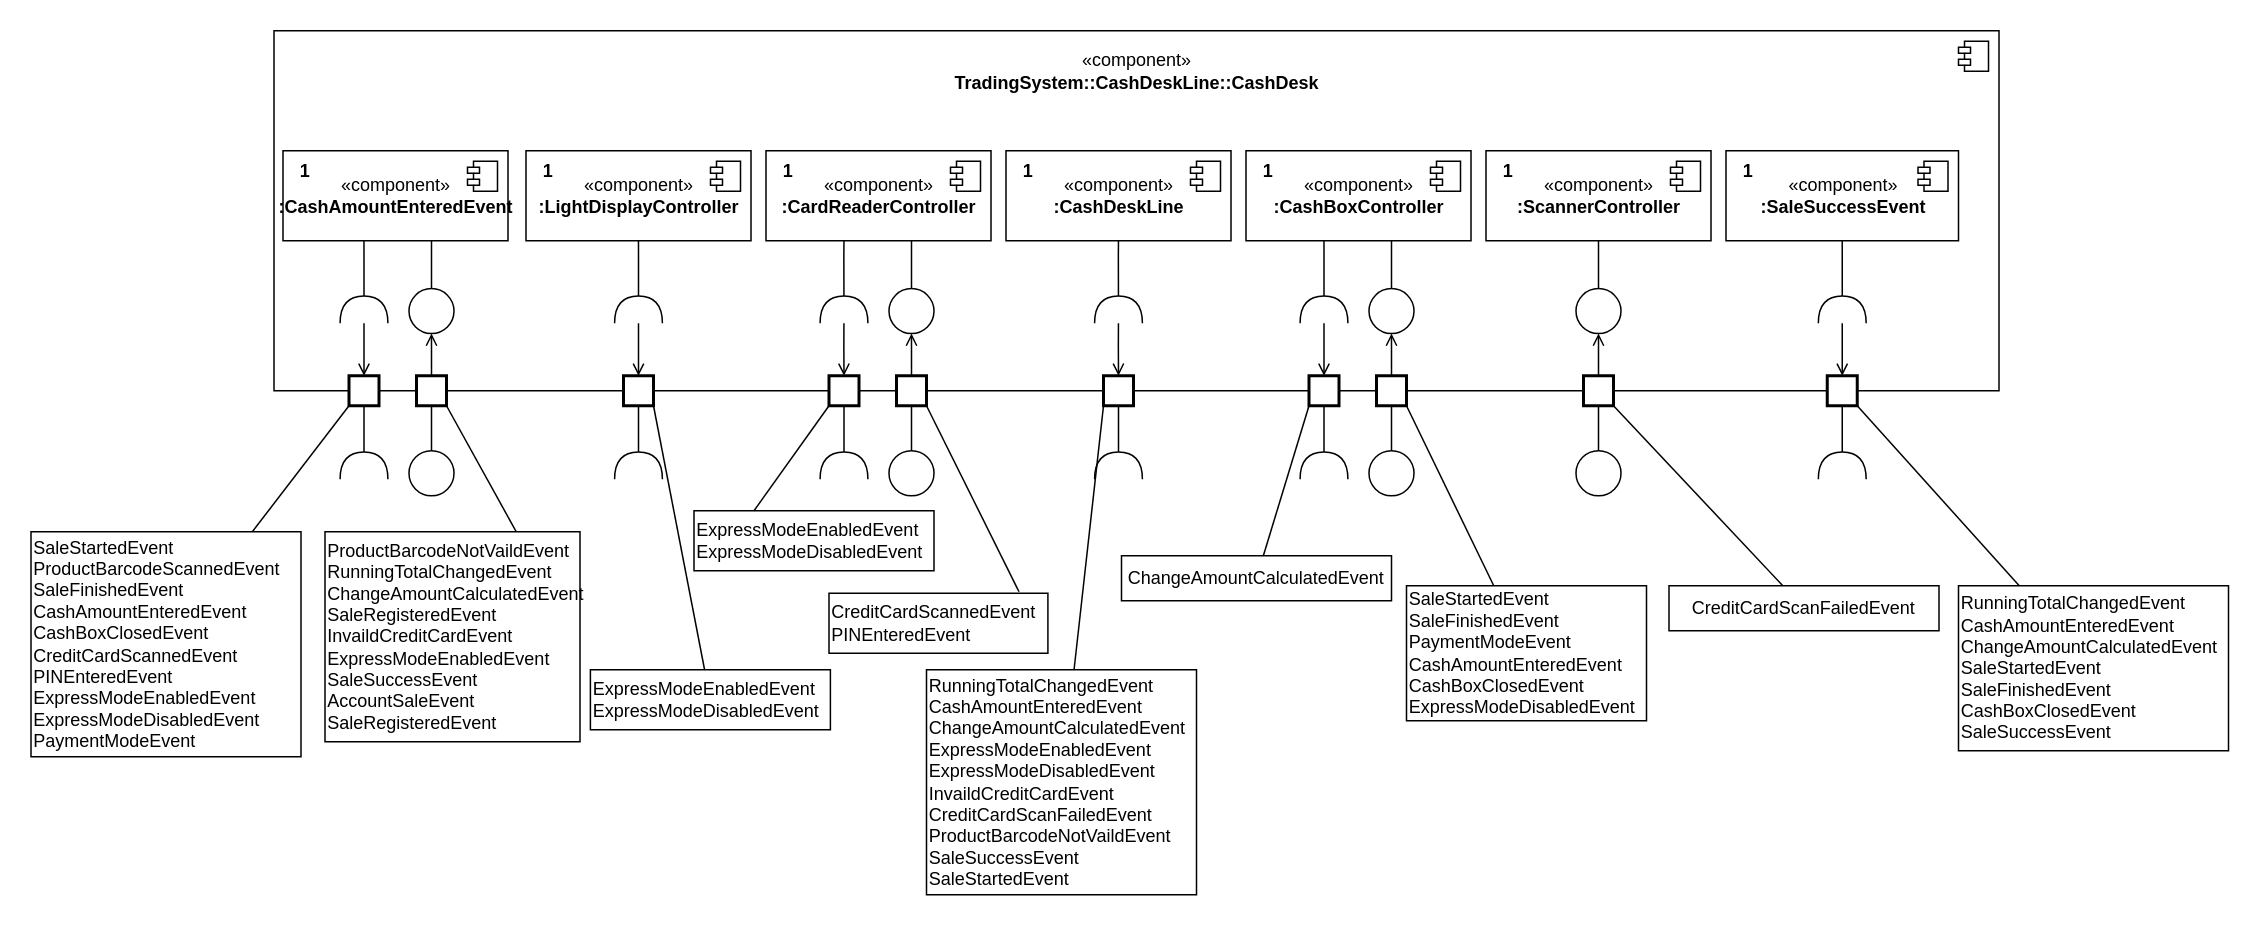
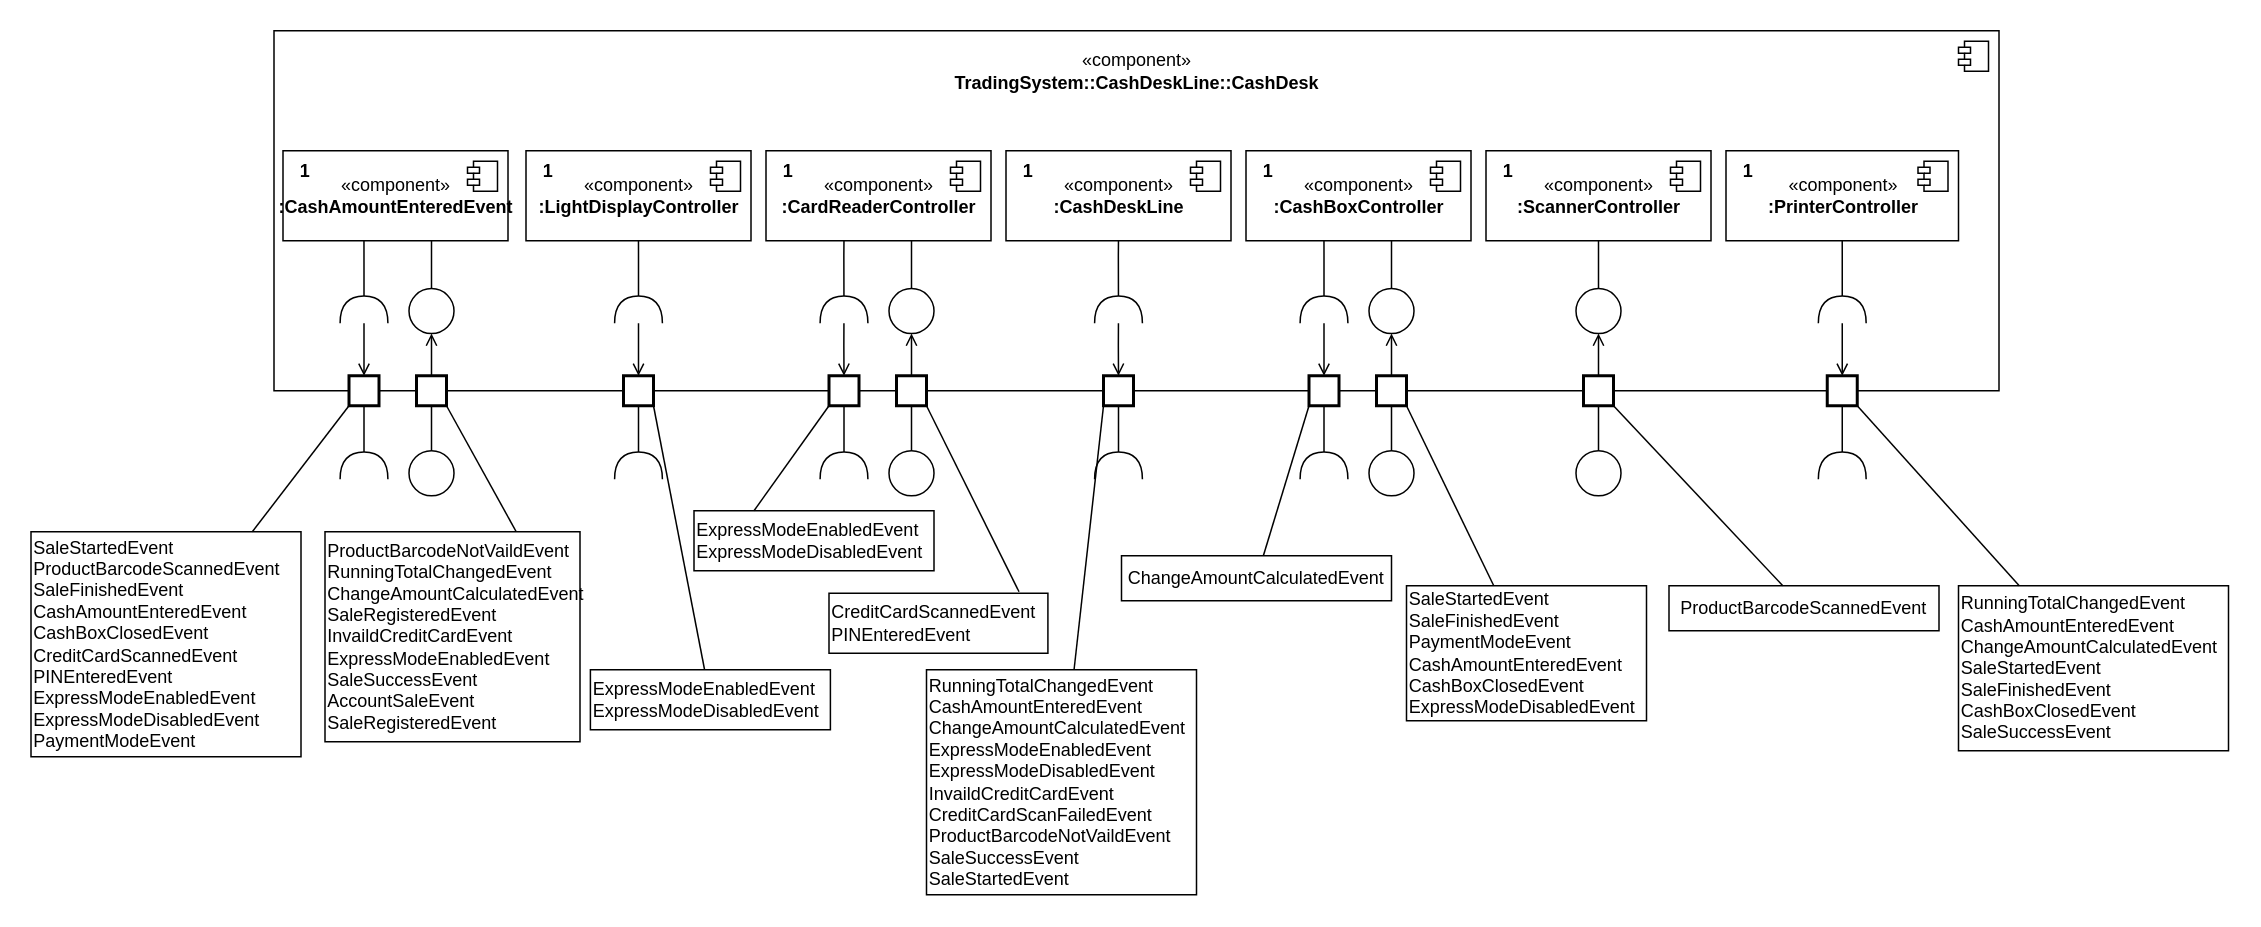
(1844, 196) -> (1844, 196)
(1804, 608) -> (1804, 608)
